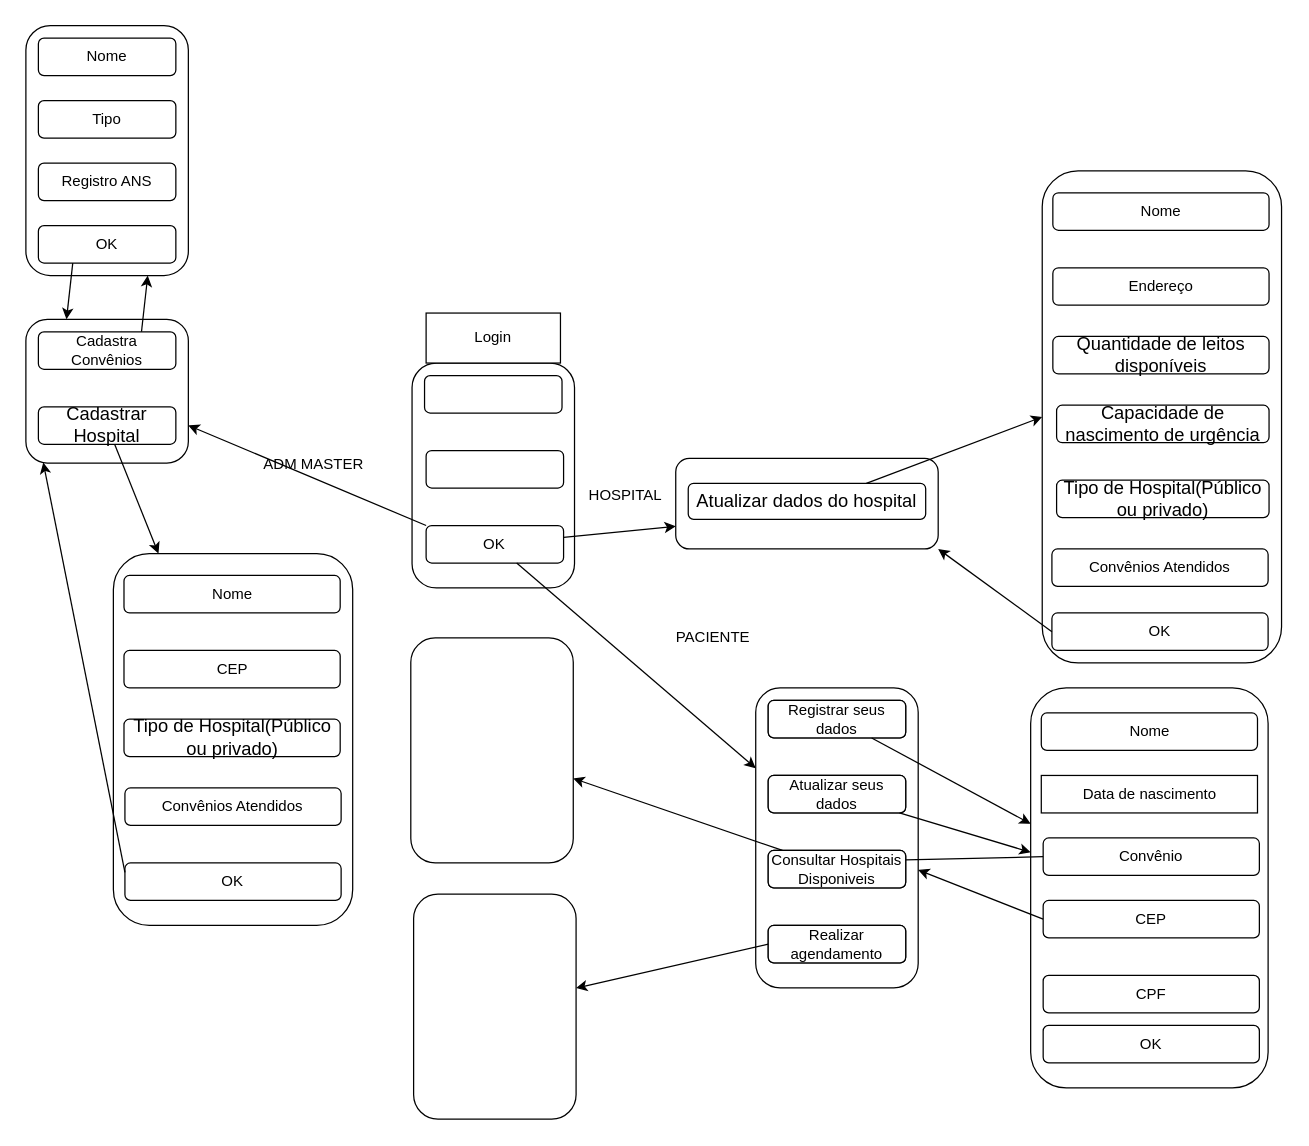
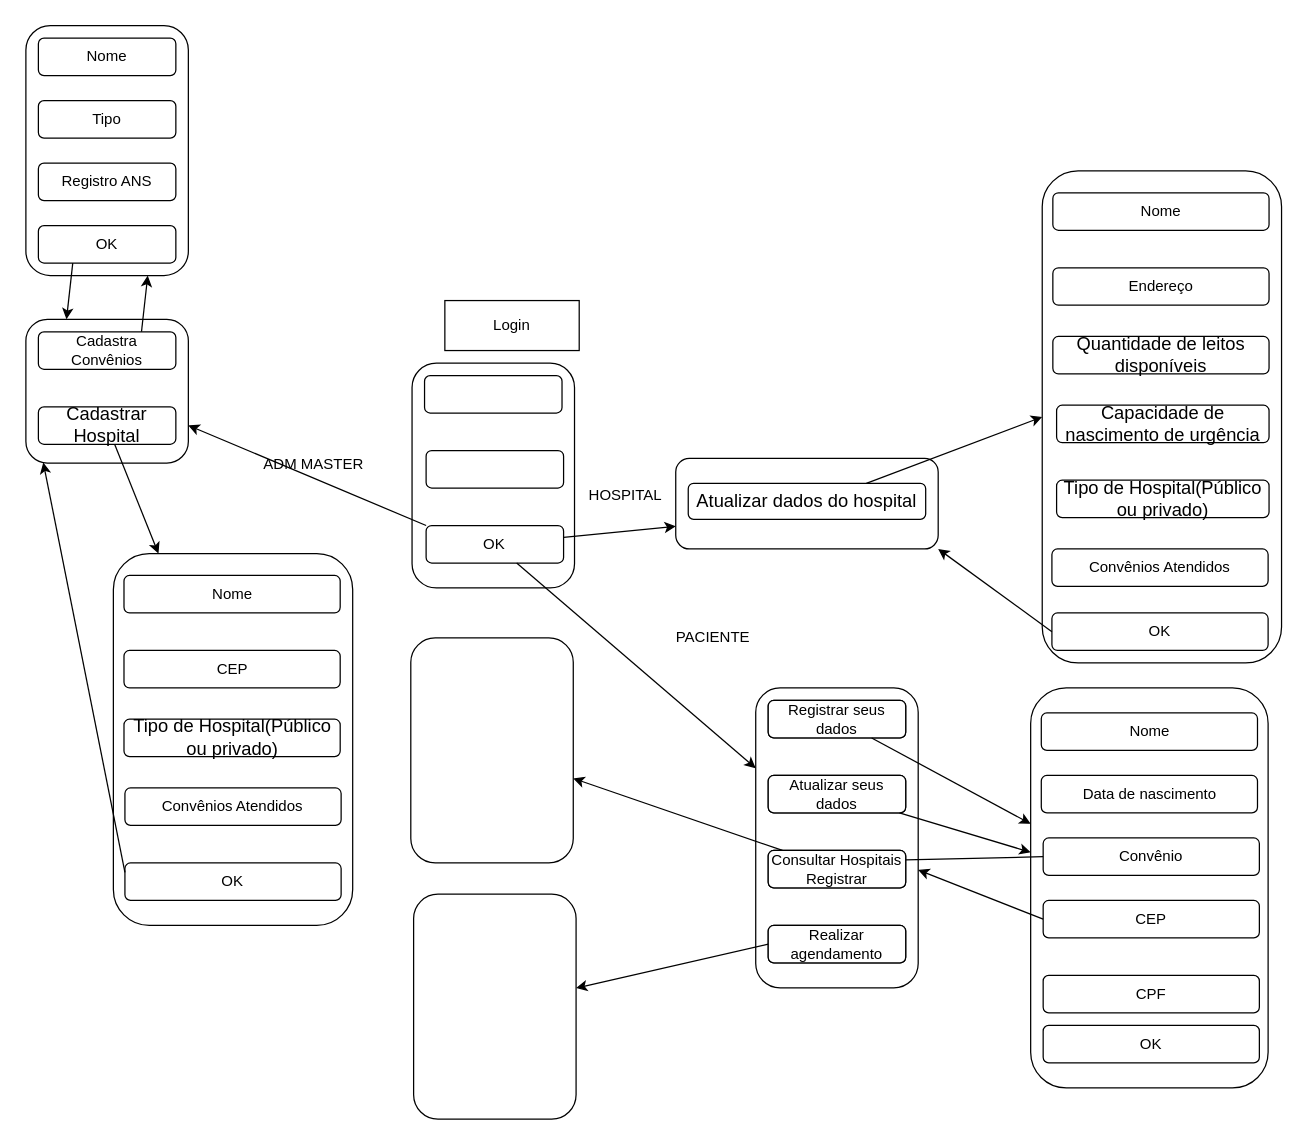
(493, 338) -> (512, 326)
(1149, 794) -> (1149, 794)
(837, 869) -> (837, 869)
